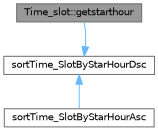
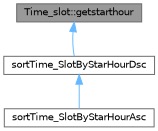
(86, 34) -> (73, 44)
